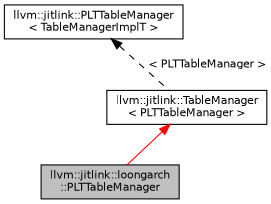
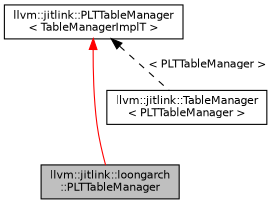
(144, 148) -> (95, 108)
